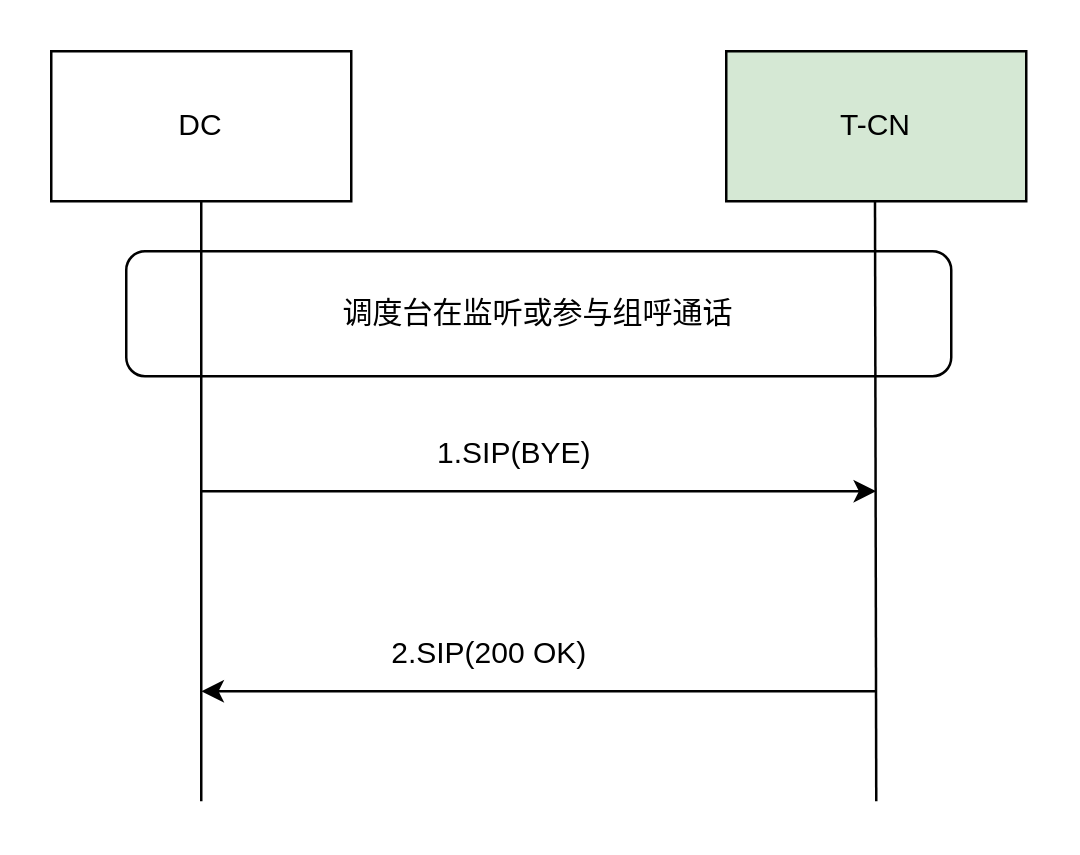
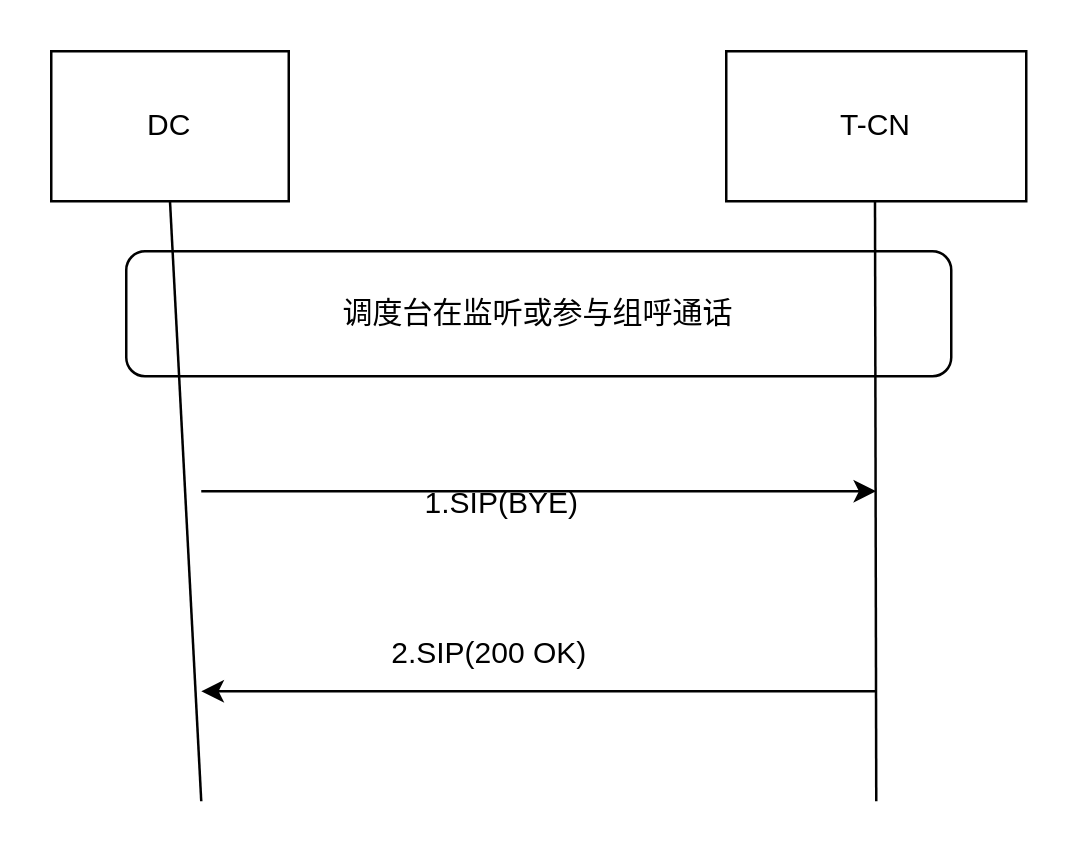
(201, 126) -> (170, 126)
(876, 126) -> (876, 126)
(514, 454) -> (501, 504)
